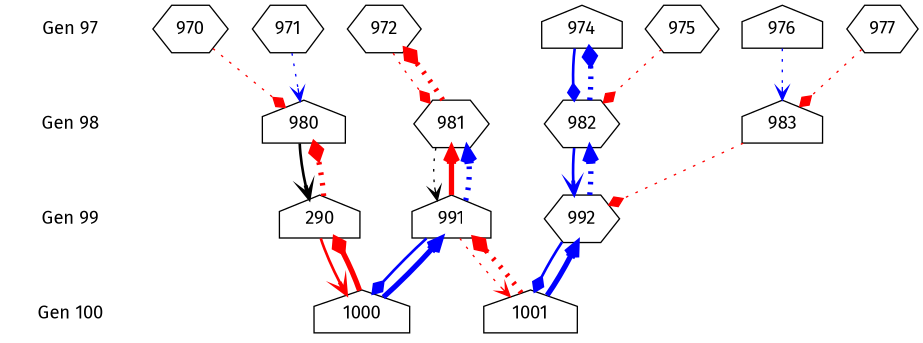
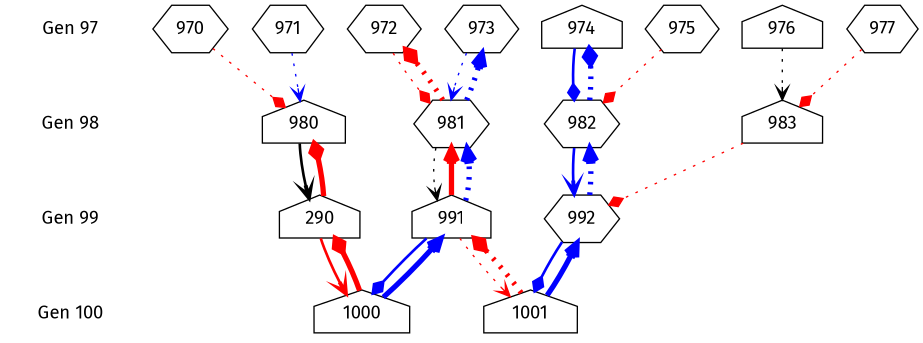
none -> (482, 29)
(782, 68) -> (782, 68)
(322, 177) -> (322, 177)
